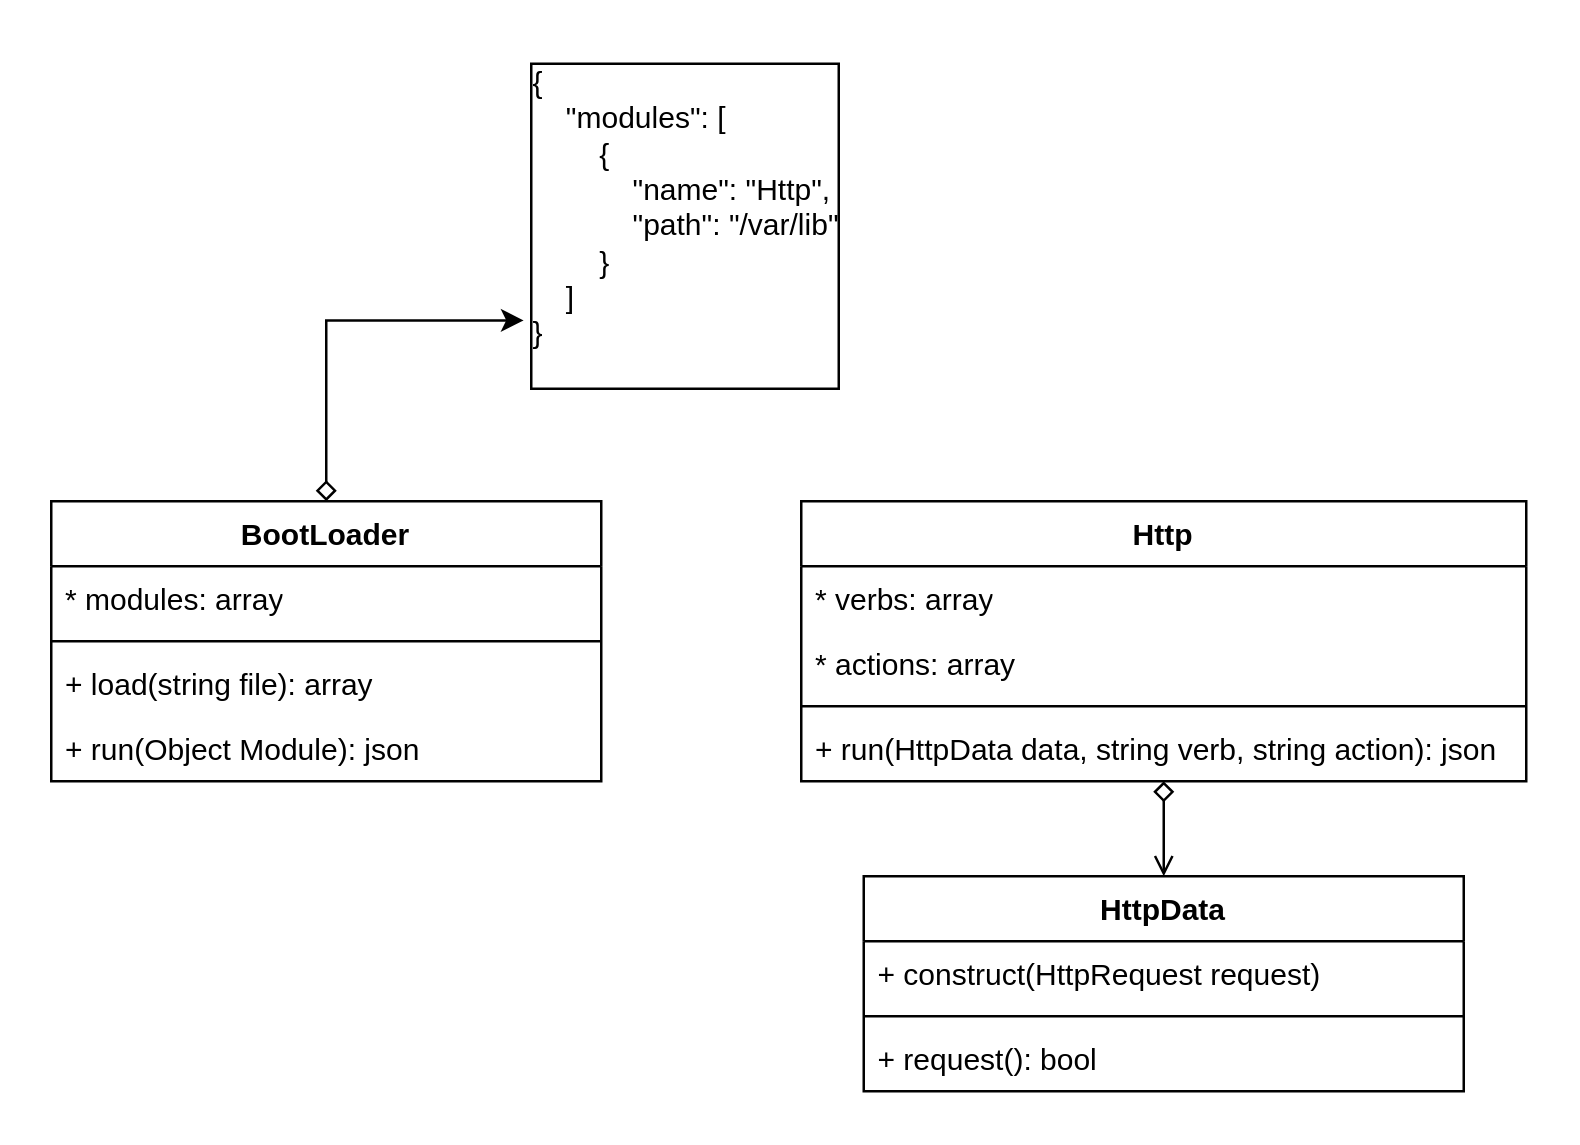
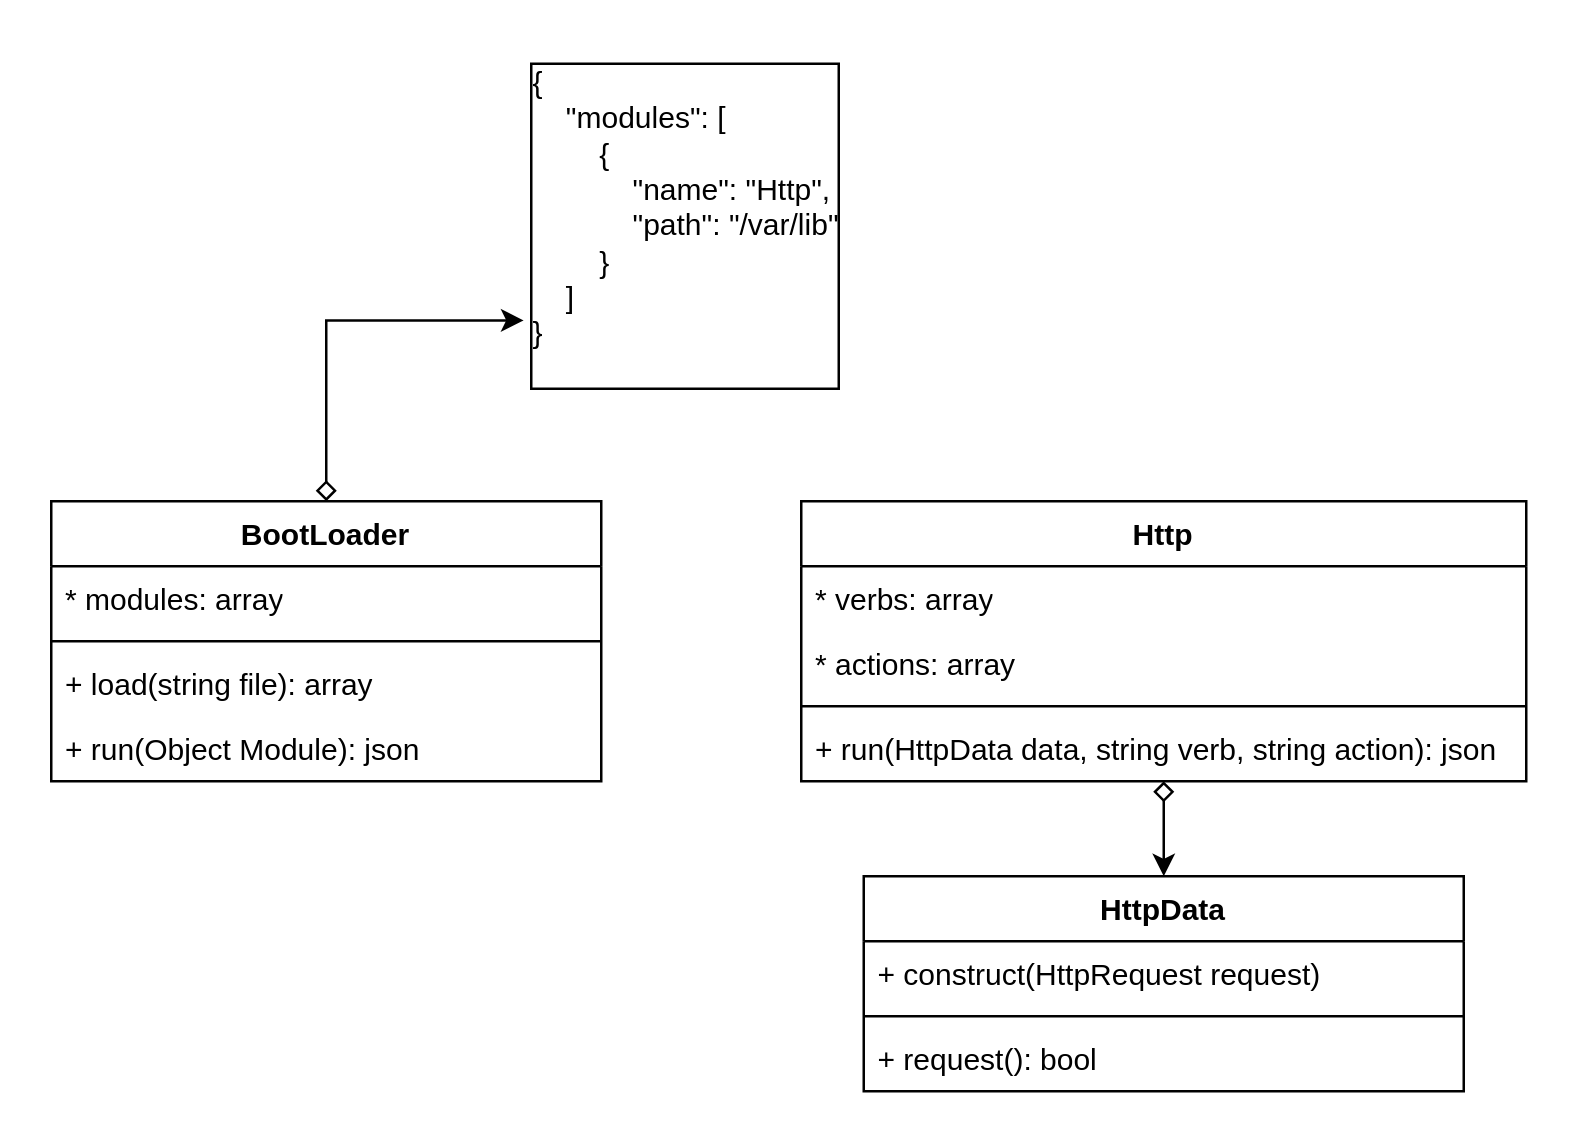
(1164, 862) -> (1164, 858)
